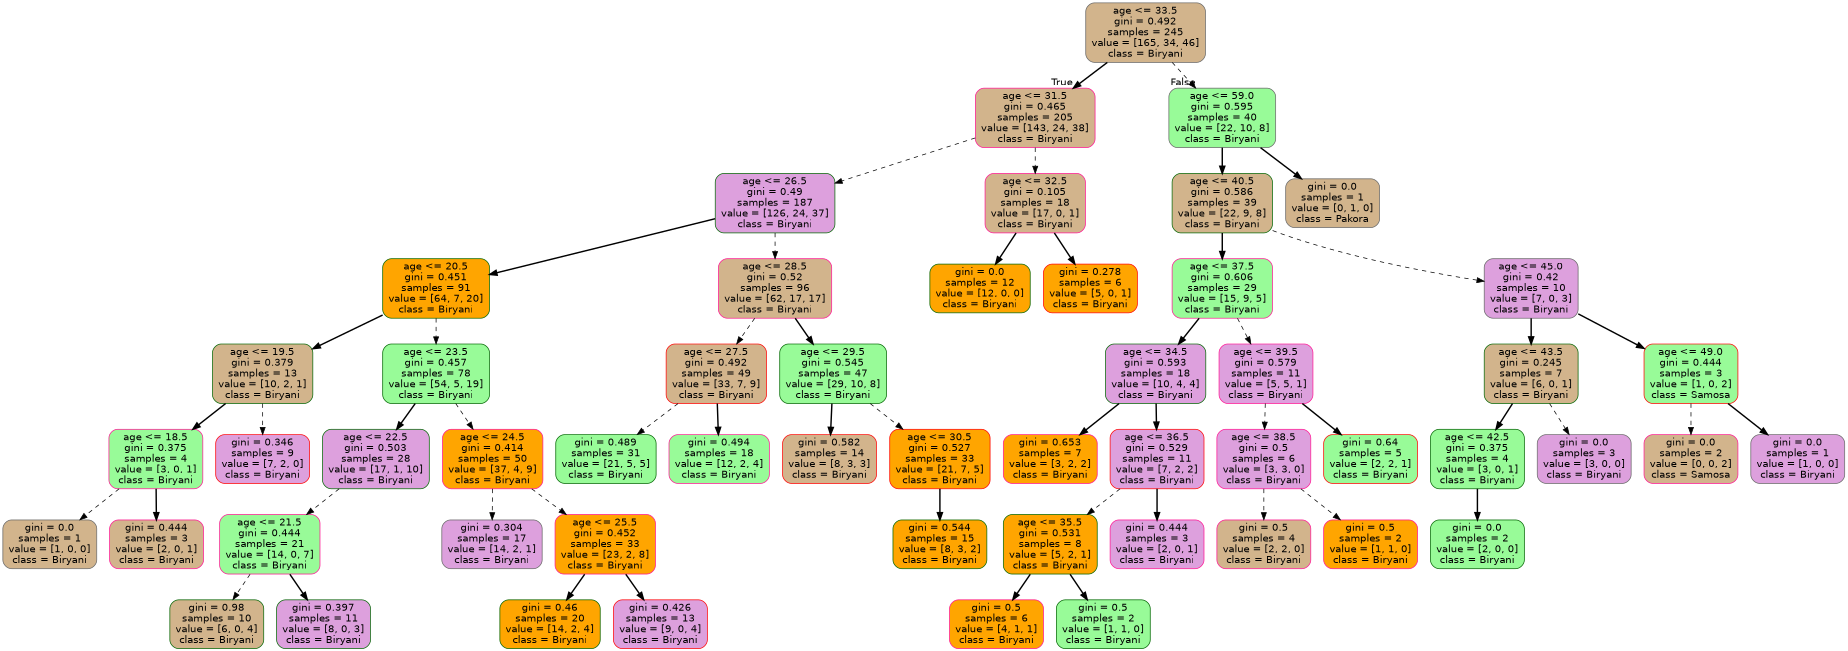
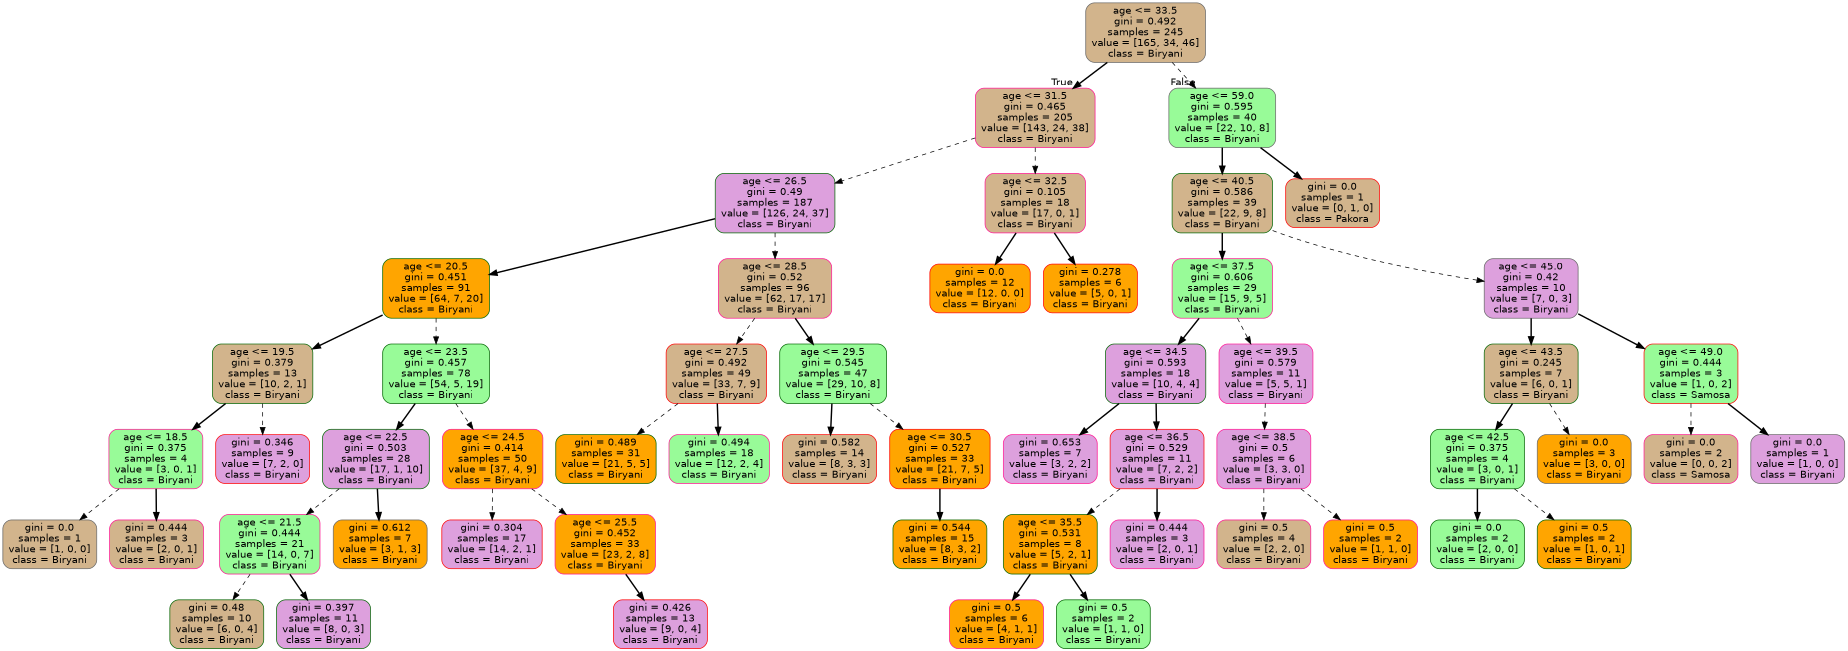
(1333, 203) -> (1333, 203)
(980, 288) -> (980, 288)
(606, 459) -> (606, 459)
(1050, 459) -> (1050, 459)
(1371, 459) -> none
(1584, 459) -> (1584, 459)
none -> (380, 544)
(492, 544) -> (492, 544)
none -> (1584, 544)
(217, 624) -> (217, 624)
(550, 624) -> none
